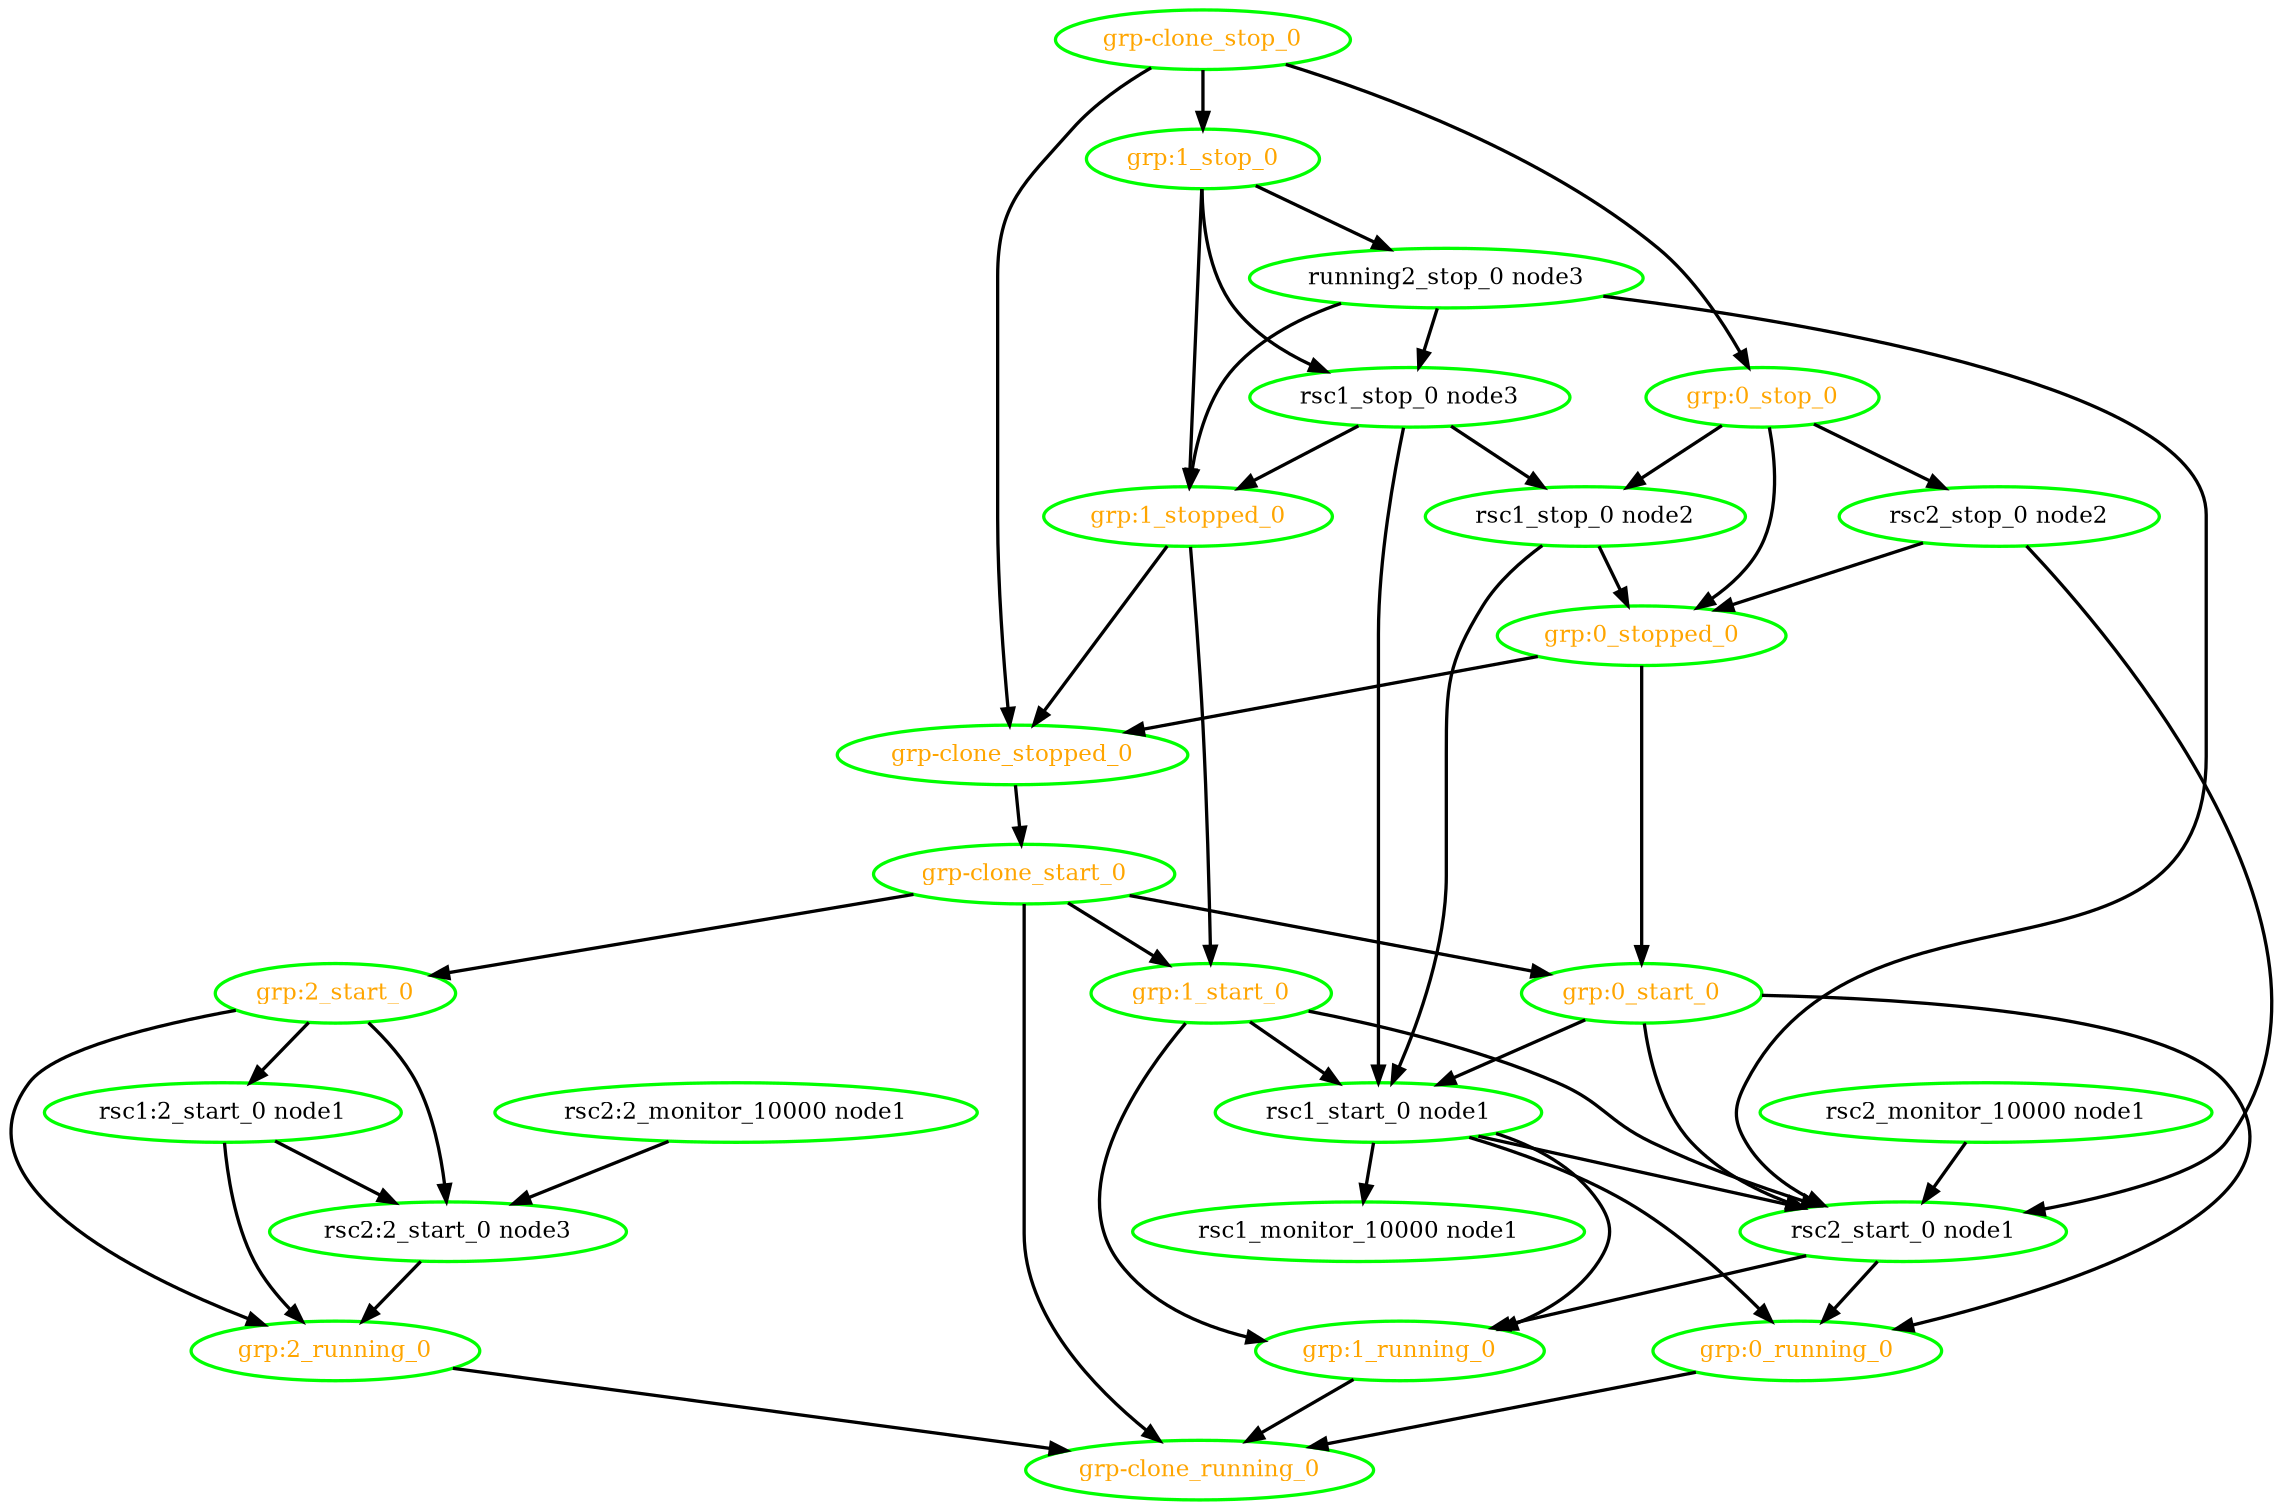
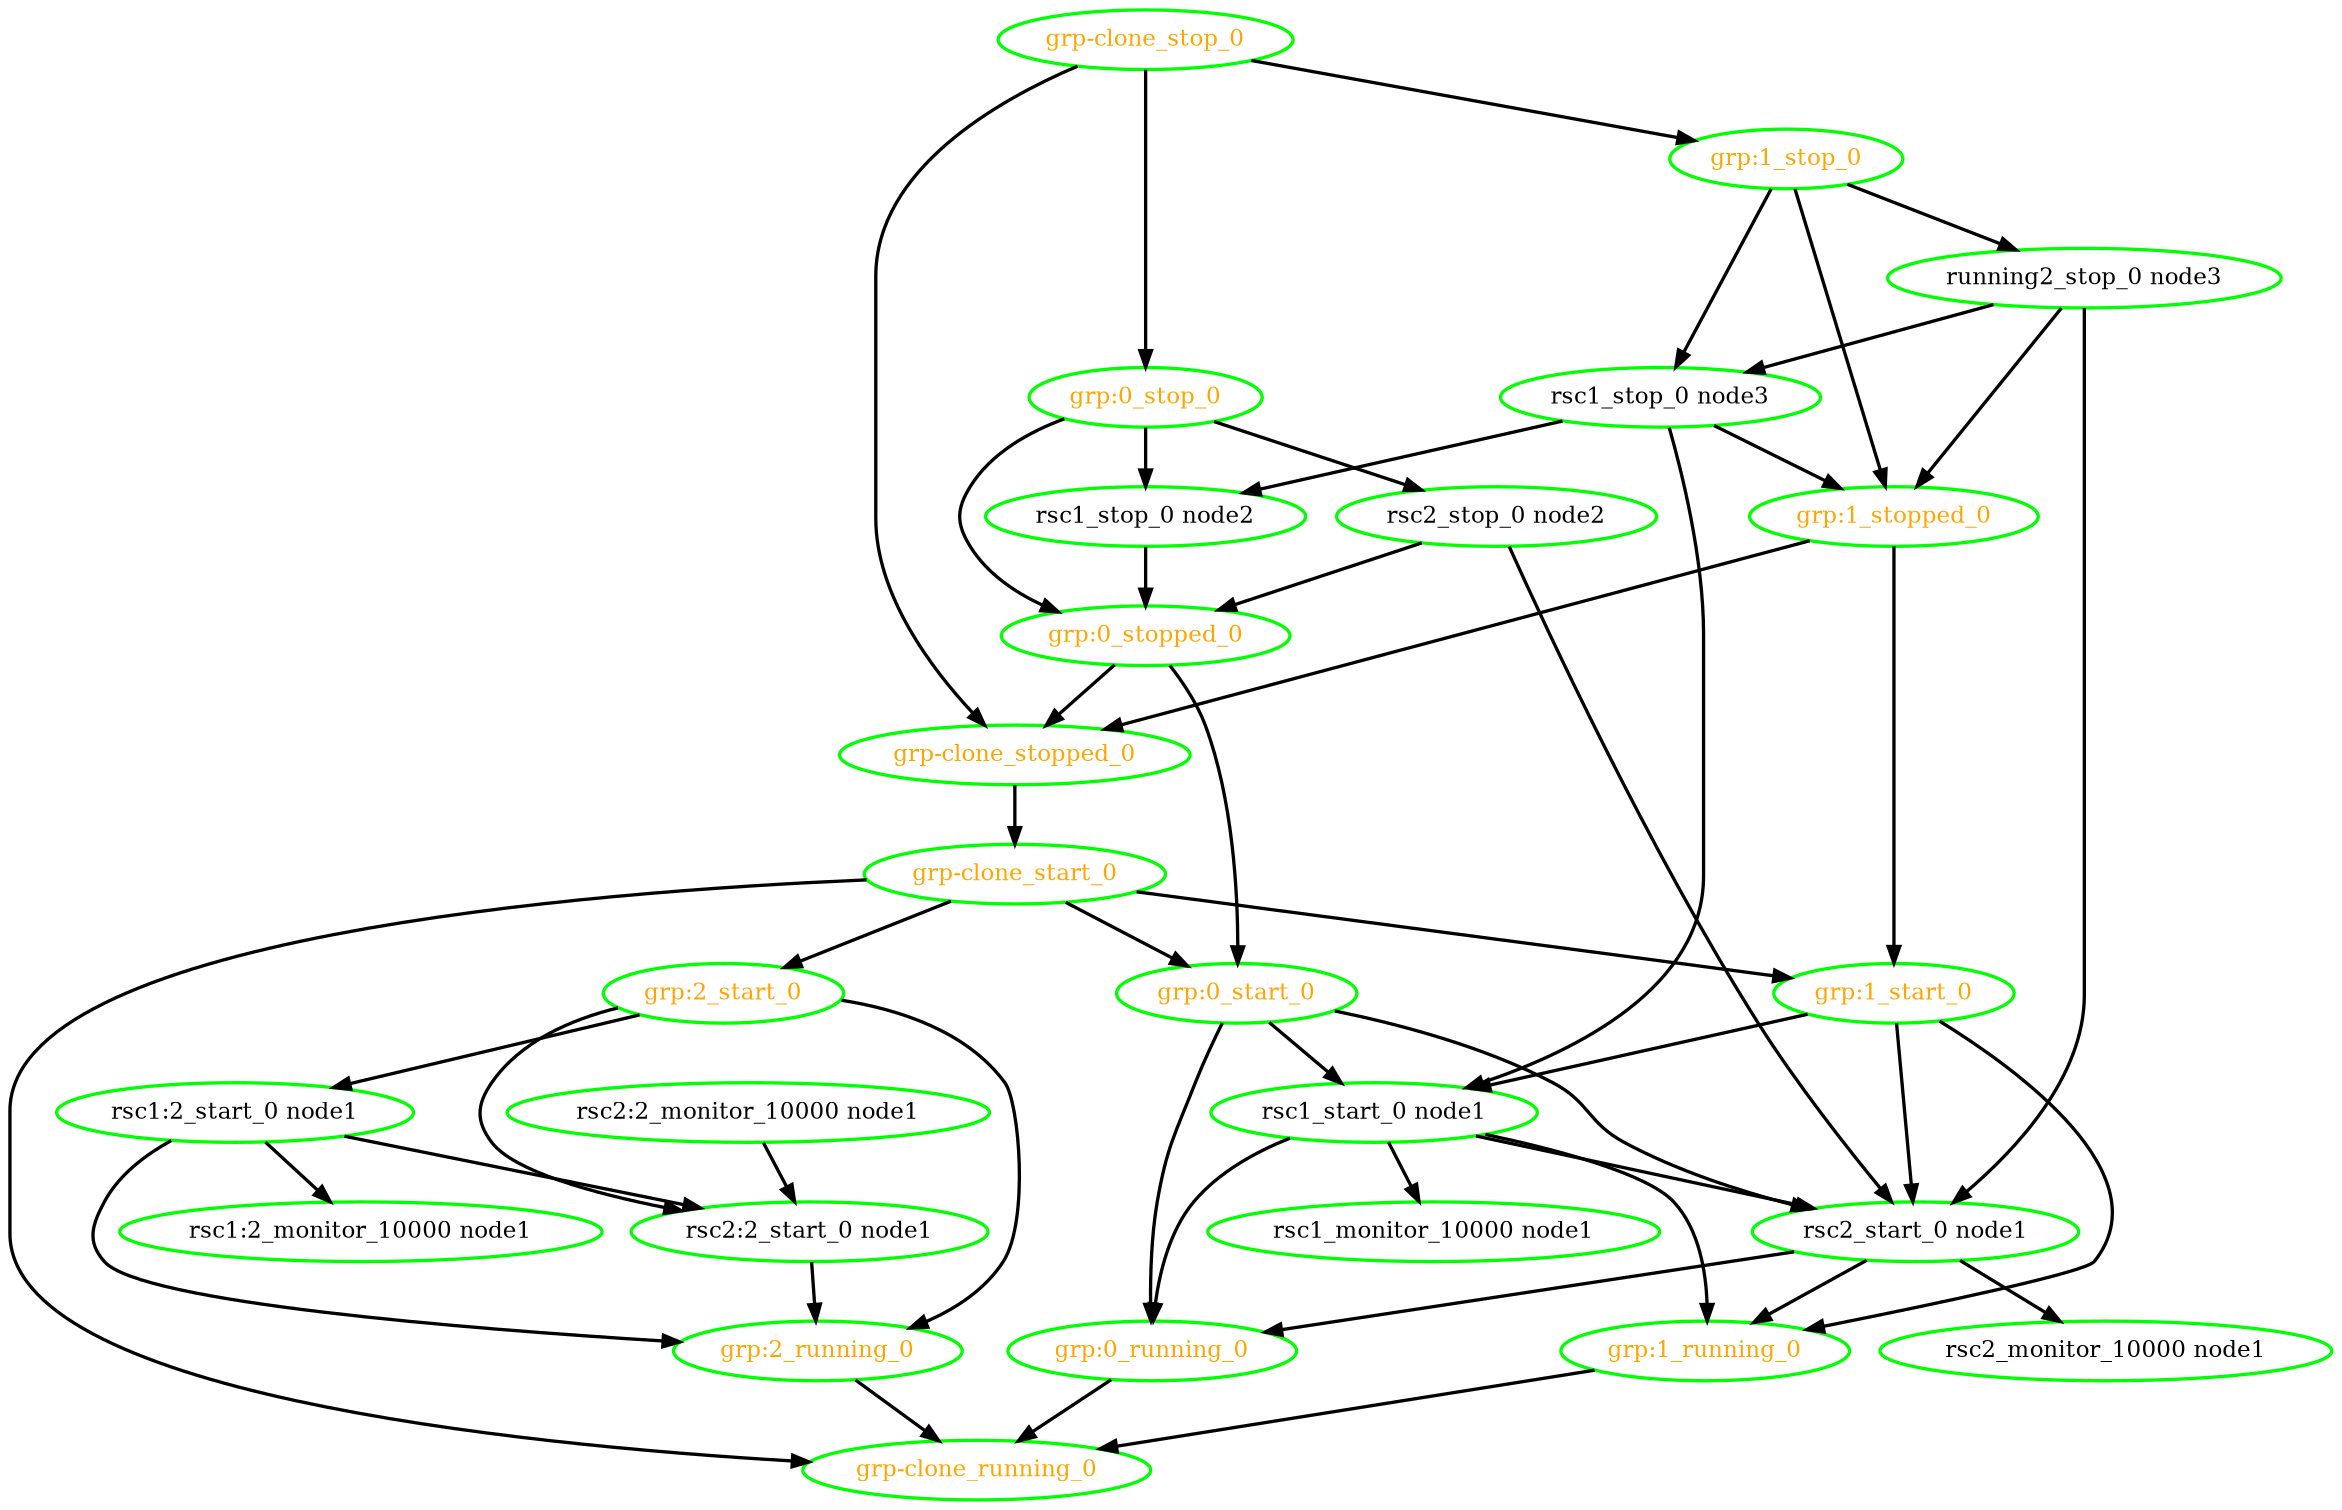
(1446, 794) -> none
(1950, 1165) -> (1992, 1280)
none -> (361, 1232)
(448, 1232) -> (810, 1232)
